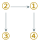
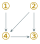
(19, 7) -> (21, 21)
none -> (19, 37)
